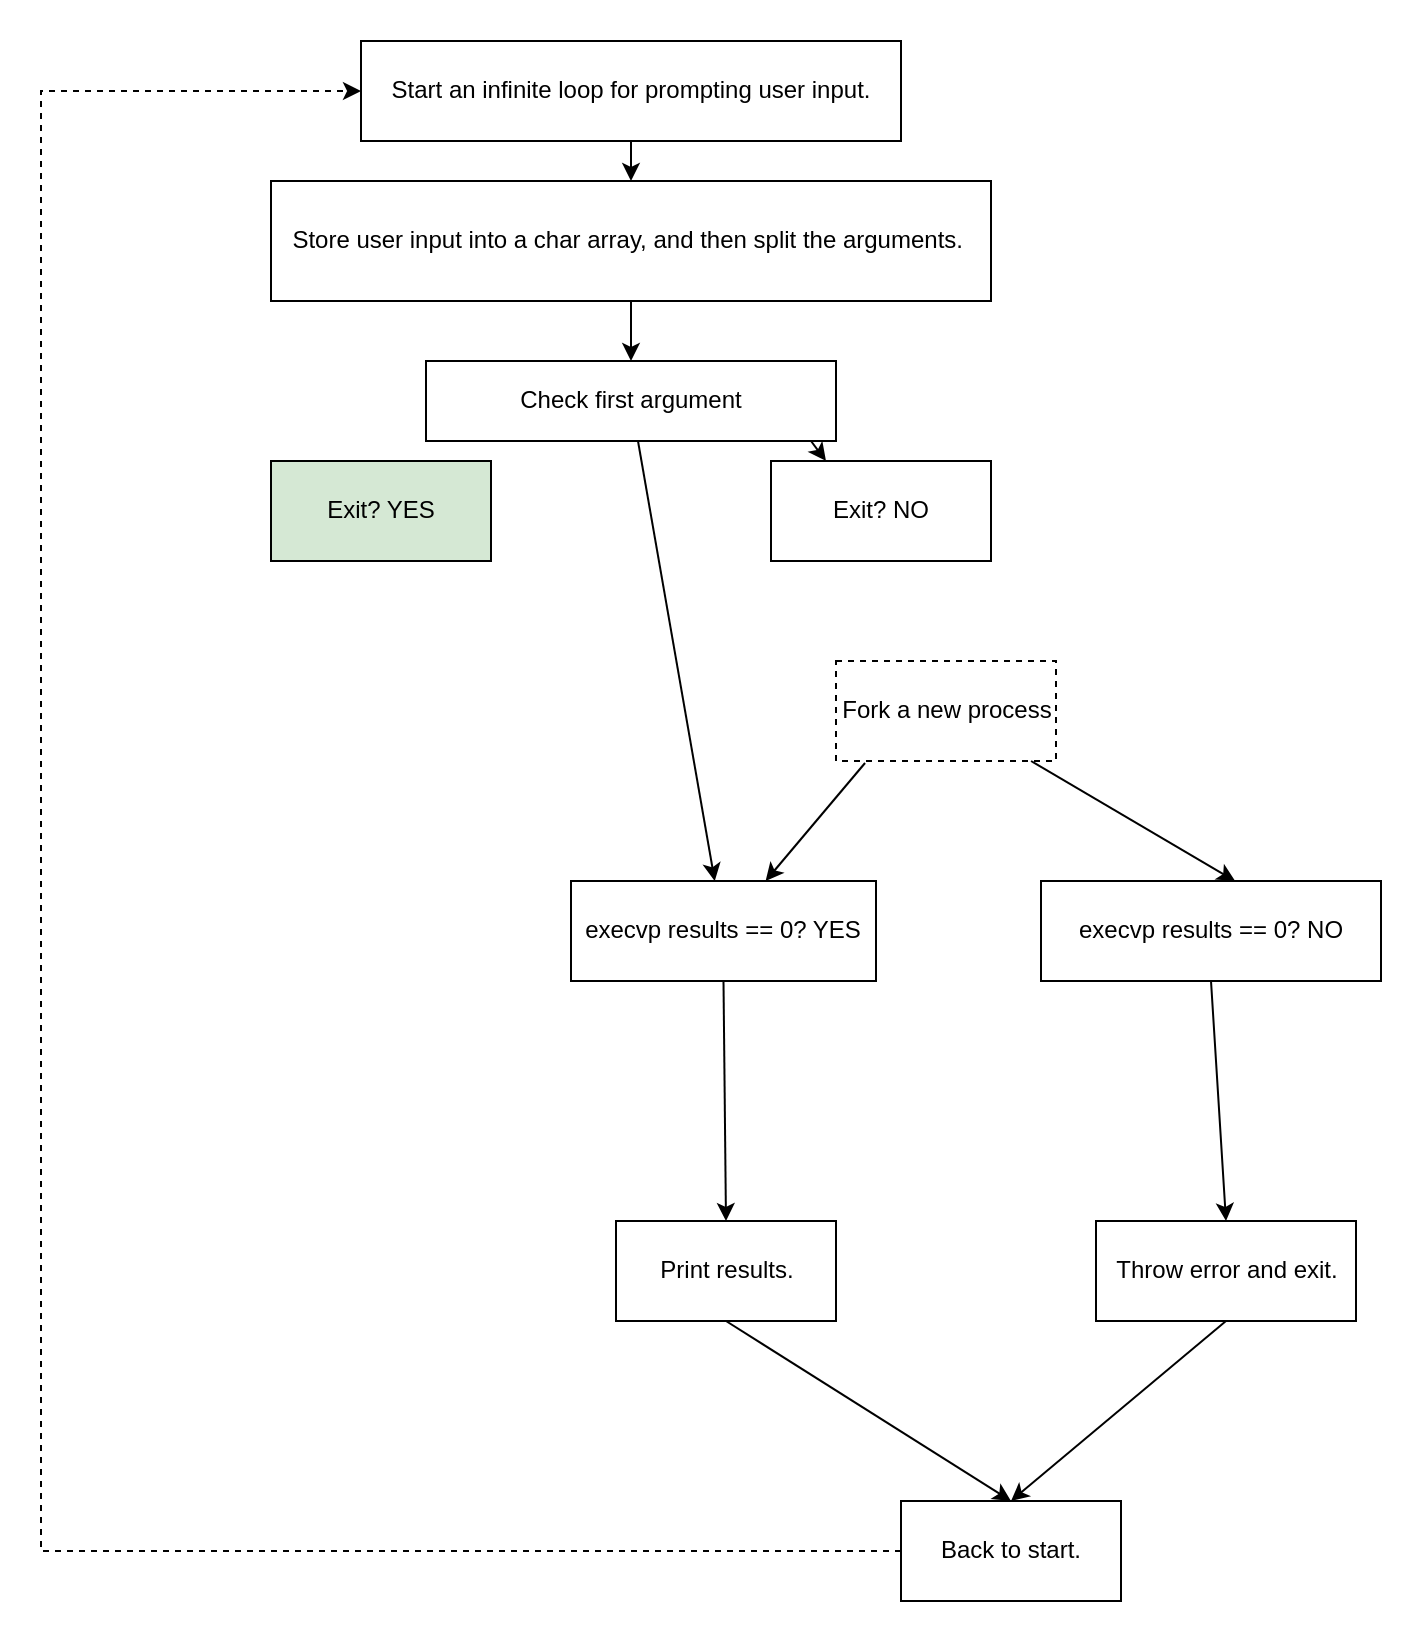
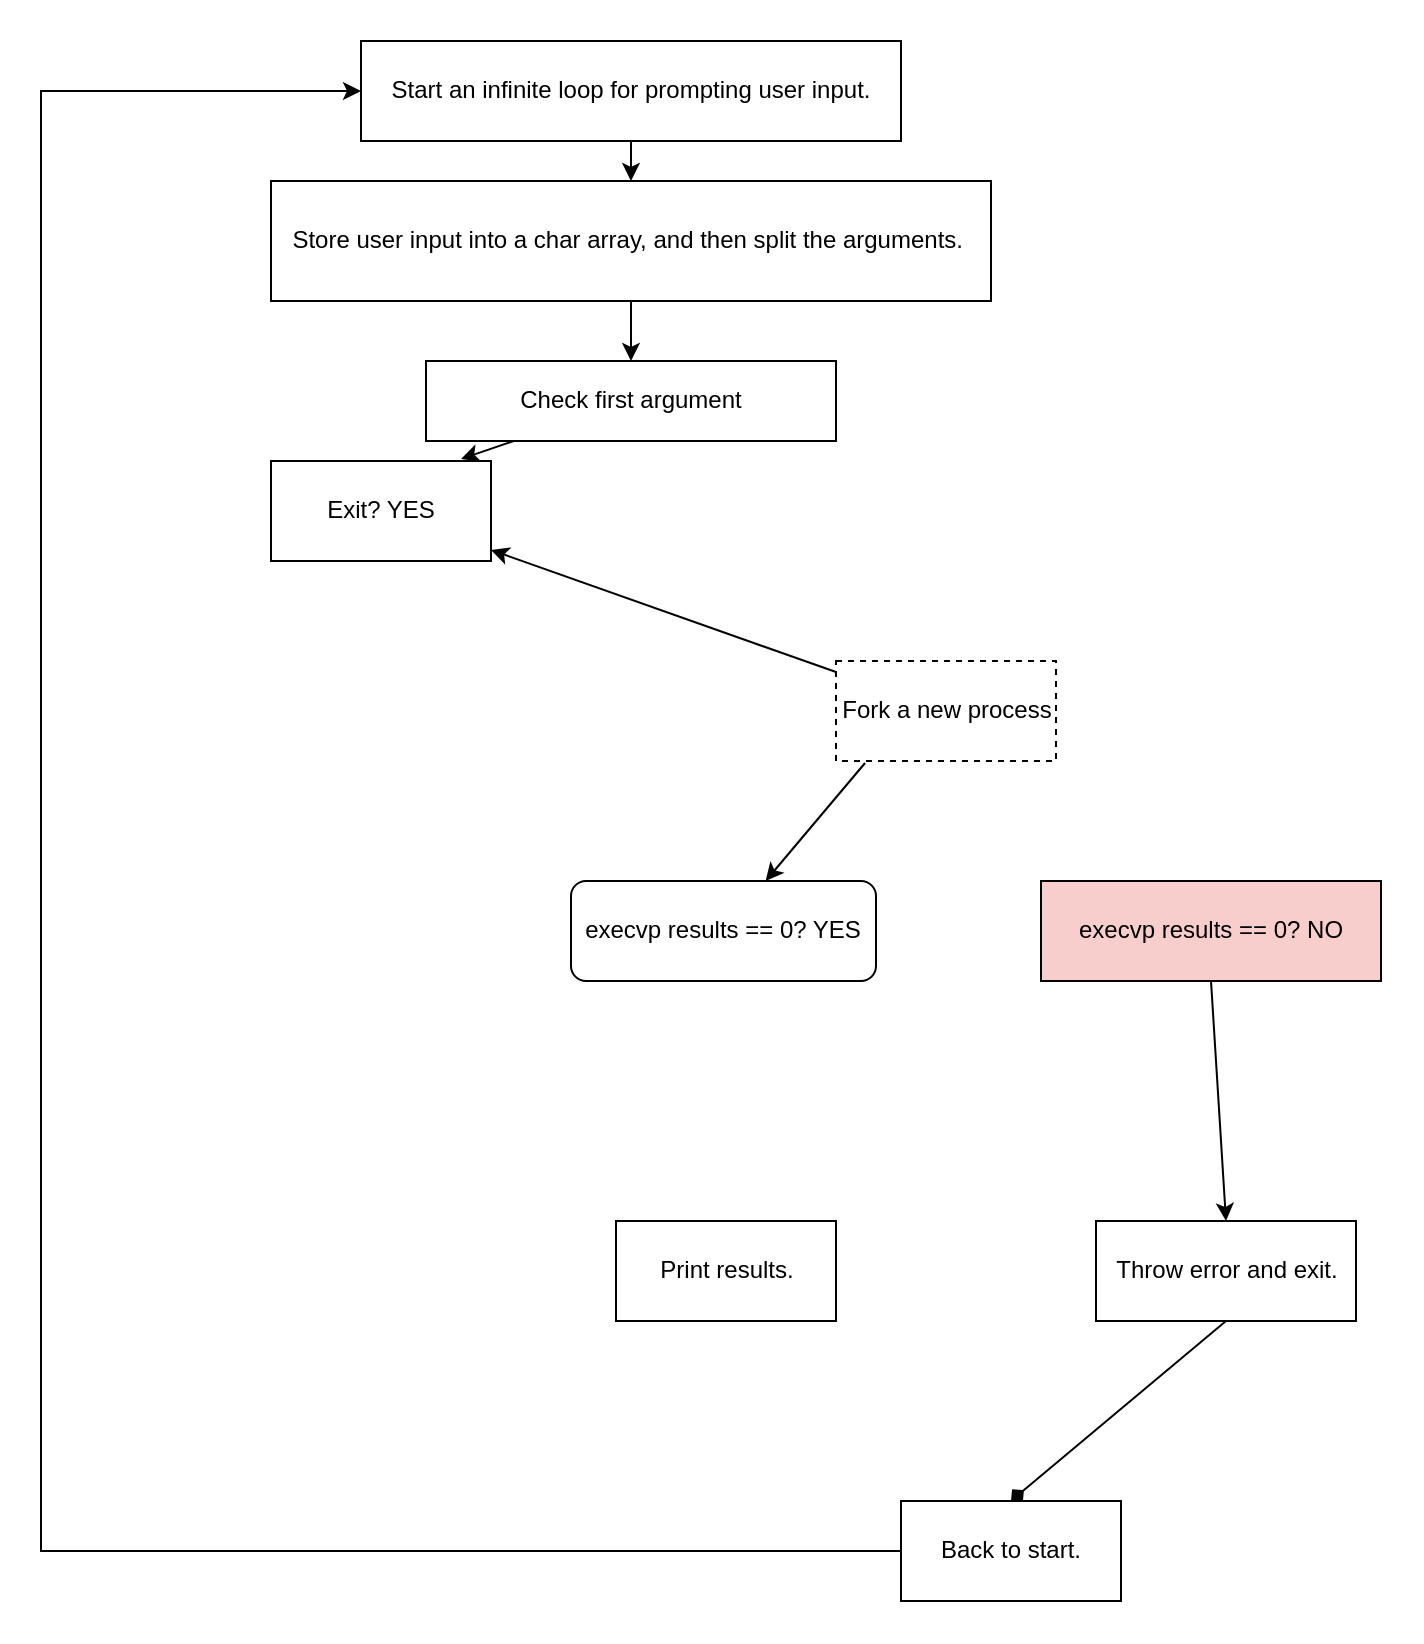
(815, 446) -> none
(381, 511) -> (381, 511)
(881, 511) -> none
(675, 654) -> (493, 448)
(1128, 818) -> (671, 614)
(724, 931) -> (724, 931)
(1211, 931) -> (1211, 931)
(725, 1094) -> none
(41, 1095) -> (41, 1095)
(863, 1408) -> none
(1023, 1491) -> (1024, 1490)
